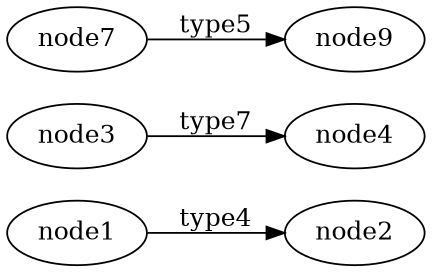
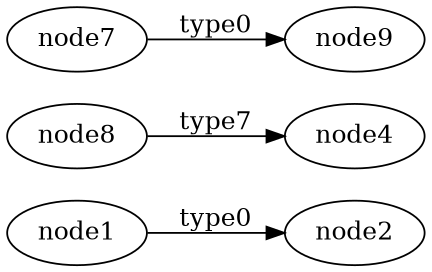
(216, 26) -> (216, 26)
(77, 136) -> (77, 136)
(216, 219) -> (216, 219)
